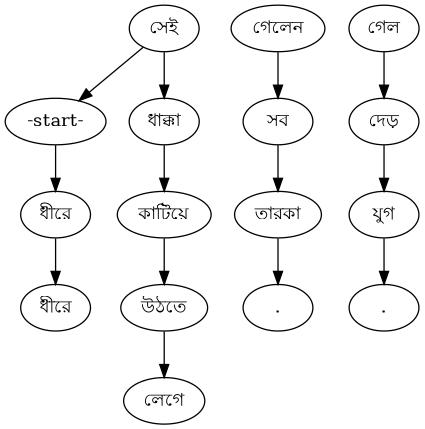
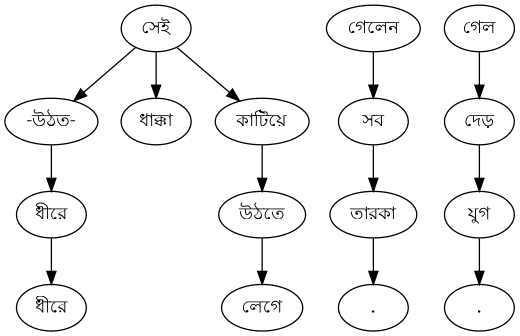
(56, 122) -> (51, 122)
(164, 162) -> (203, 70)
